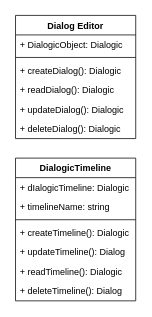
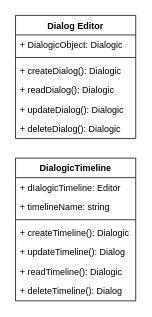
(77, 188) -> (74, 188)
